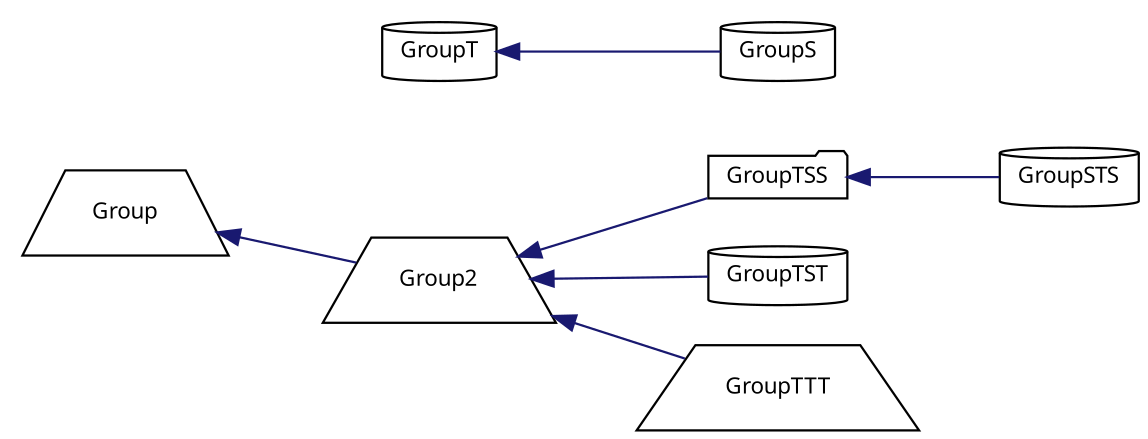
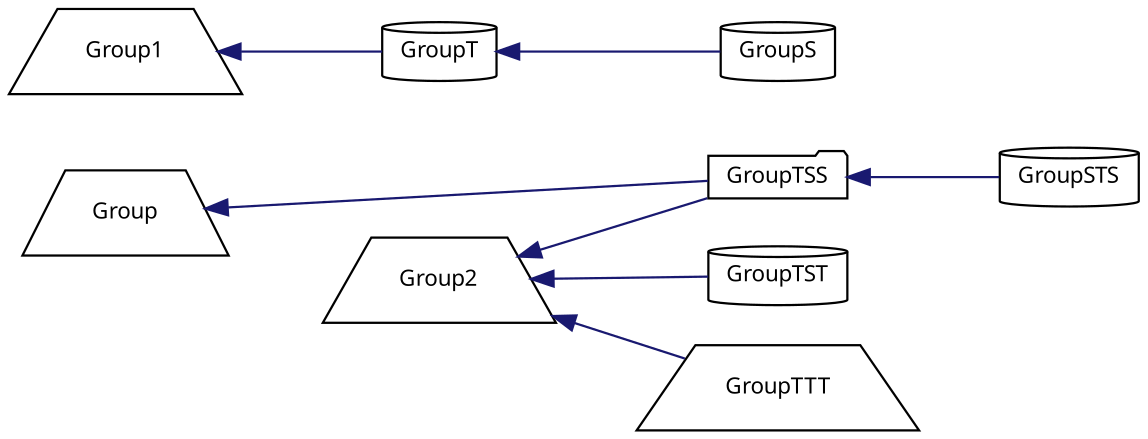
none -> (126, 52)
(298, 250) -> (468, 194)
